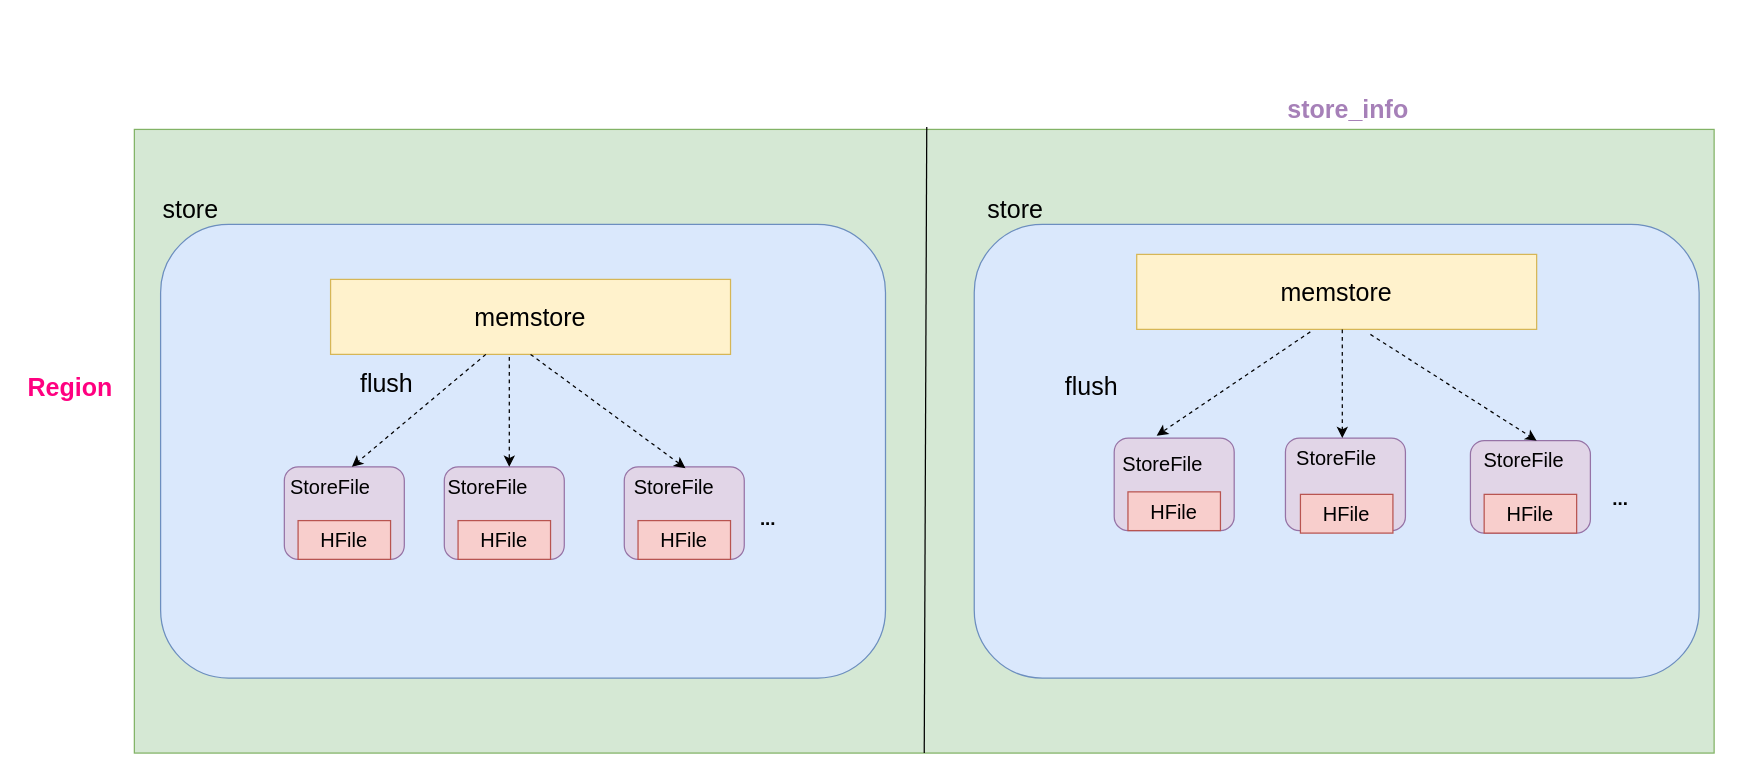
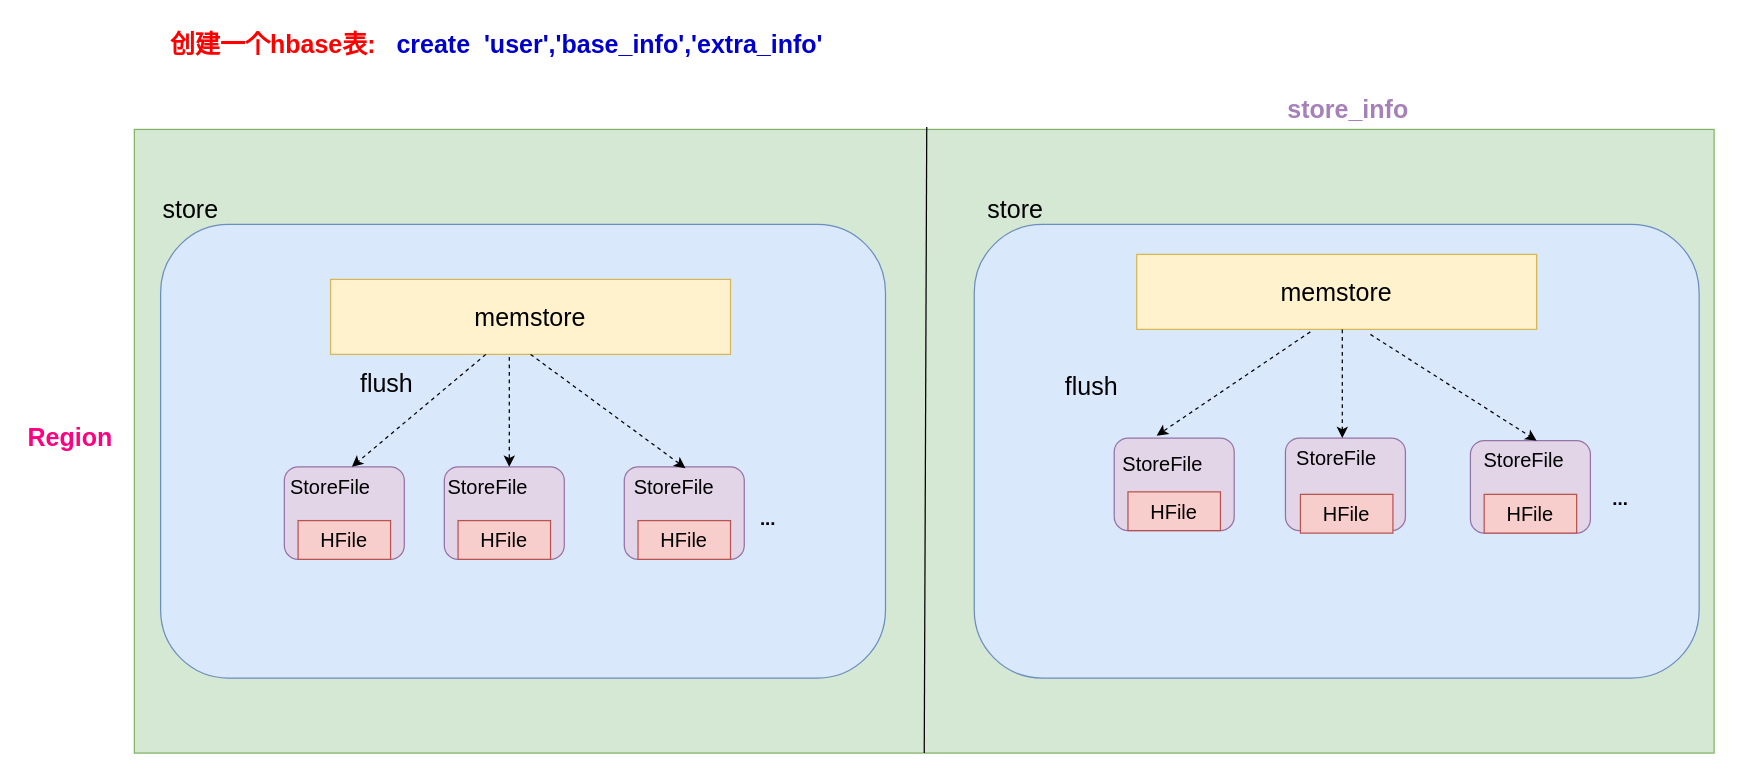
none -> (501, 47)
(74, 380) -> (74, 430)
